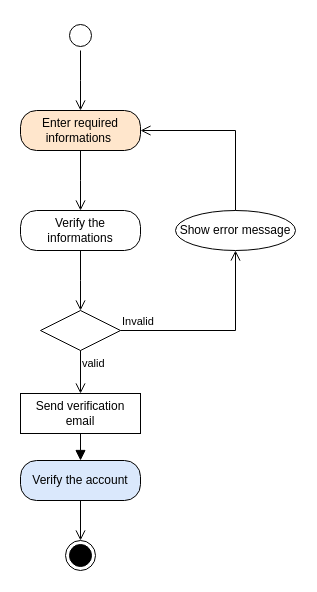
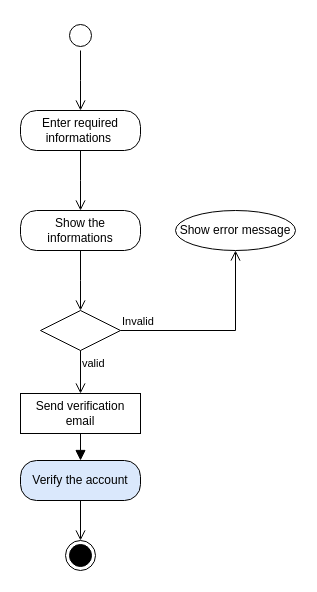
(81, 131) -> (81, 131)
(229, 131) -> none
(81, 231) -> (81, 231)
